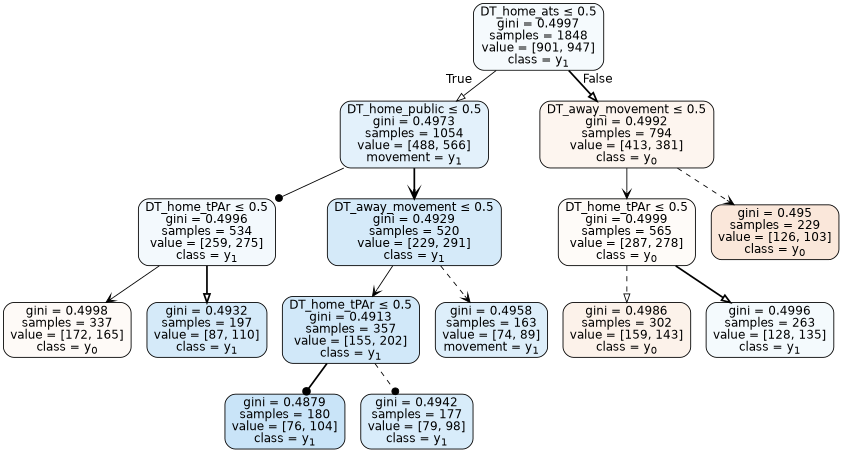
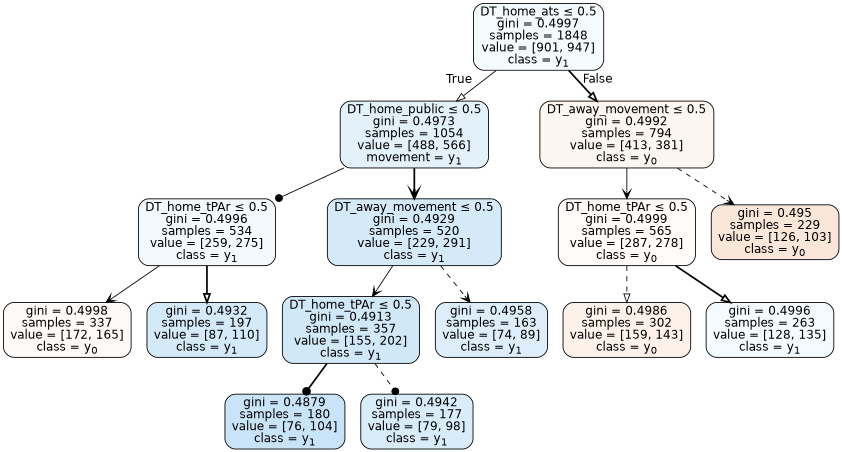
(488, 347) -> (488, 347)
